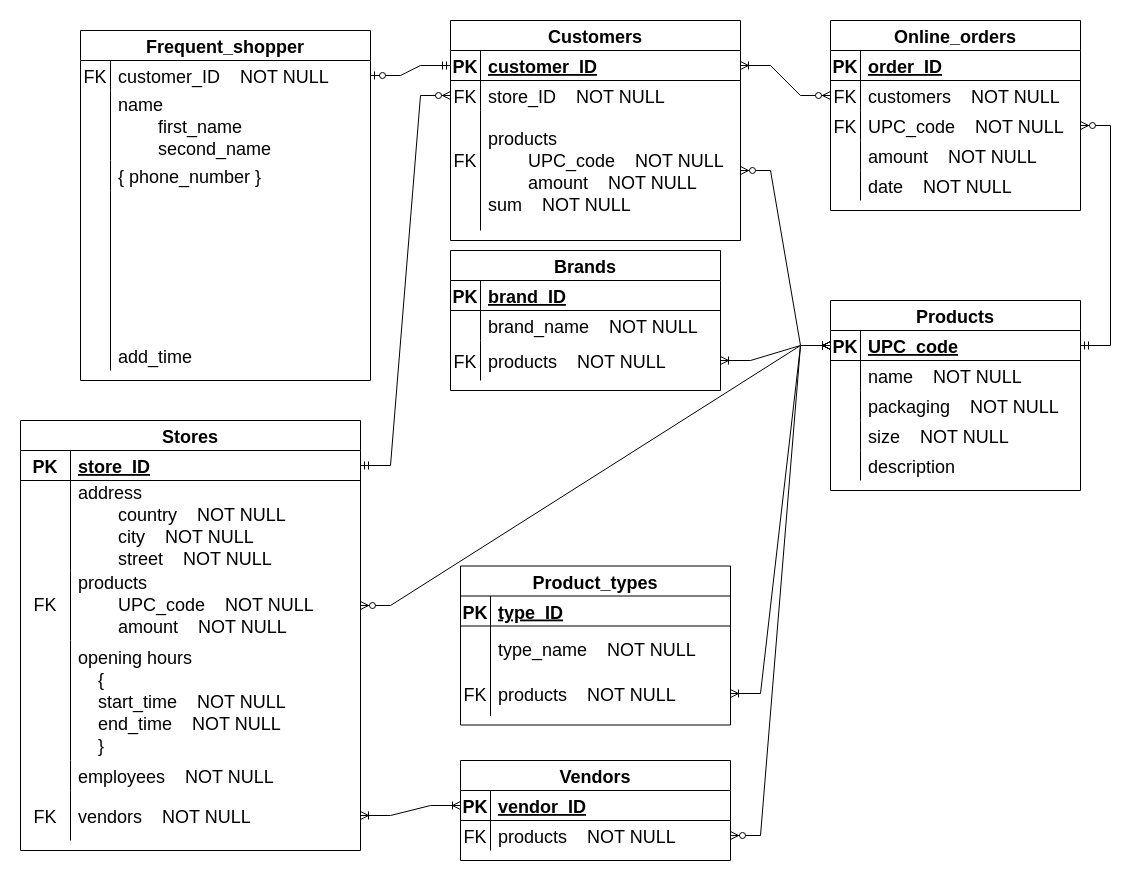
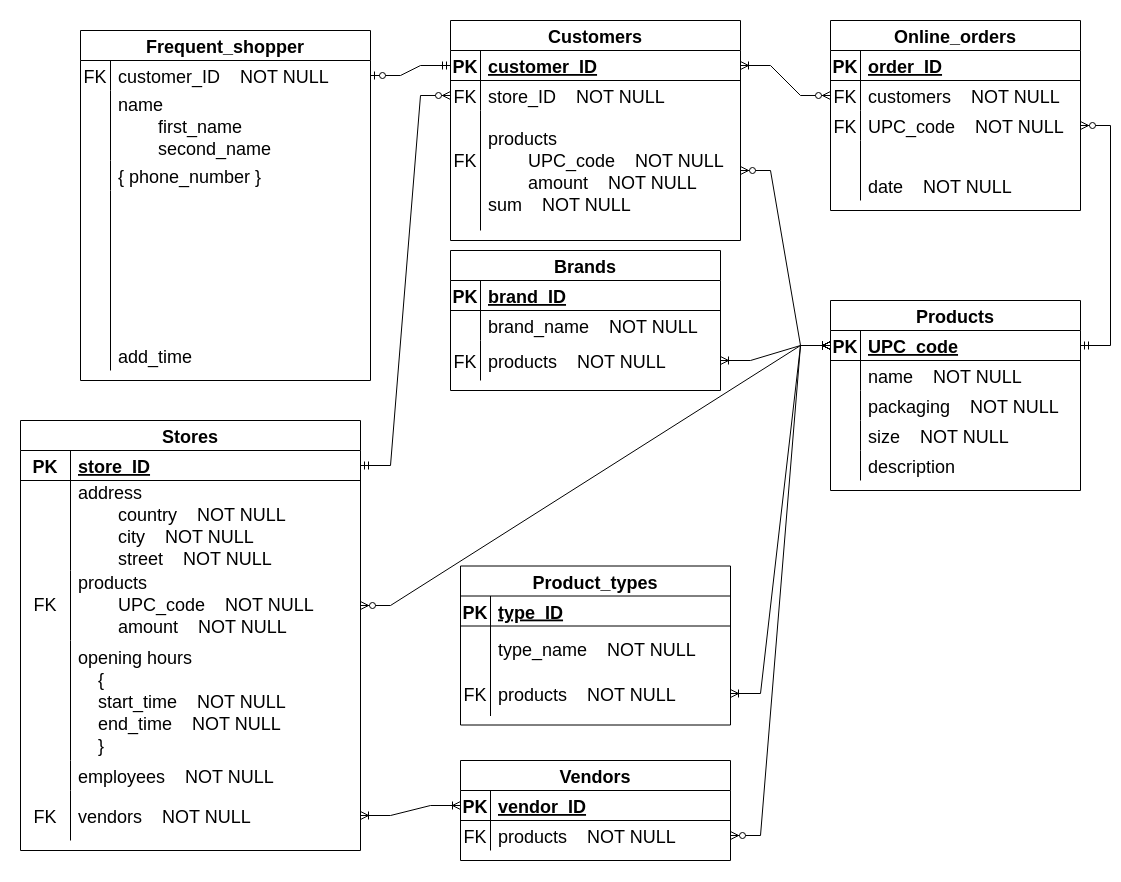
(971, 156) -> none
